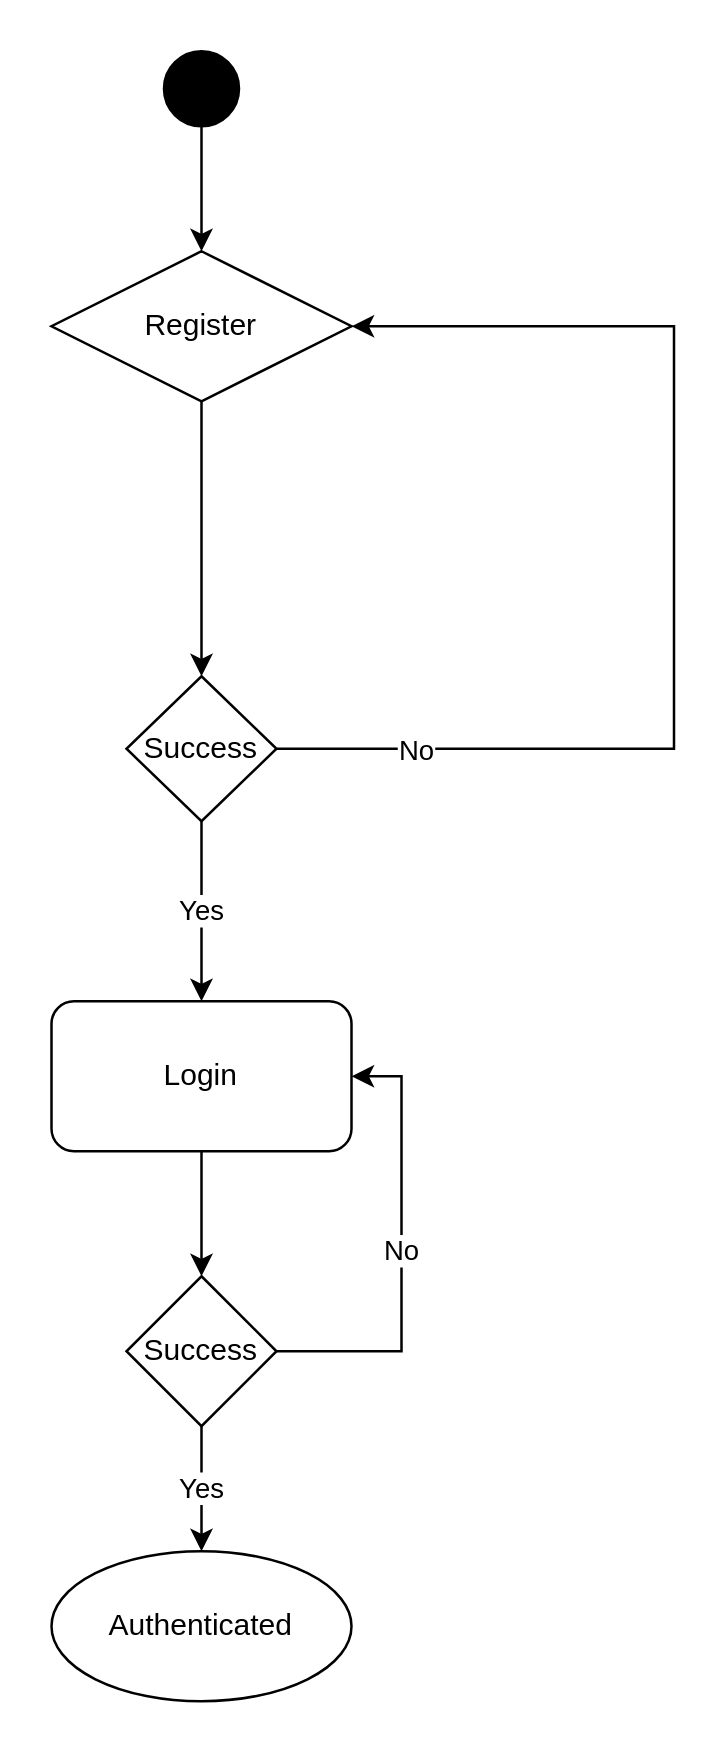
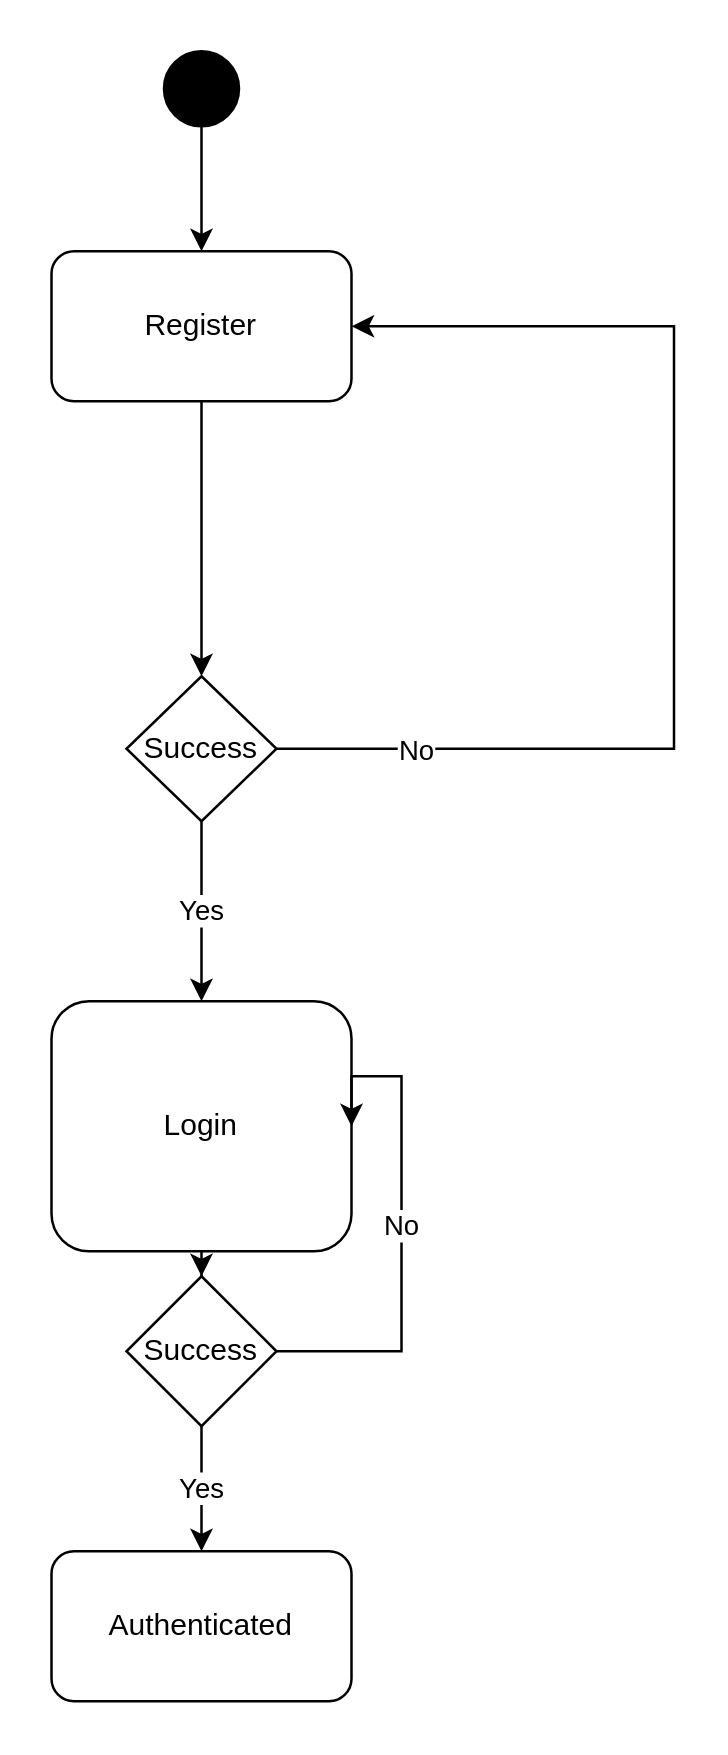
(201, 326) -> (201, 326)
(201, 1076) -> (201, 1126)
(201, 1626) -> (201, 1626)
